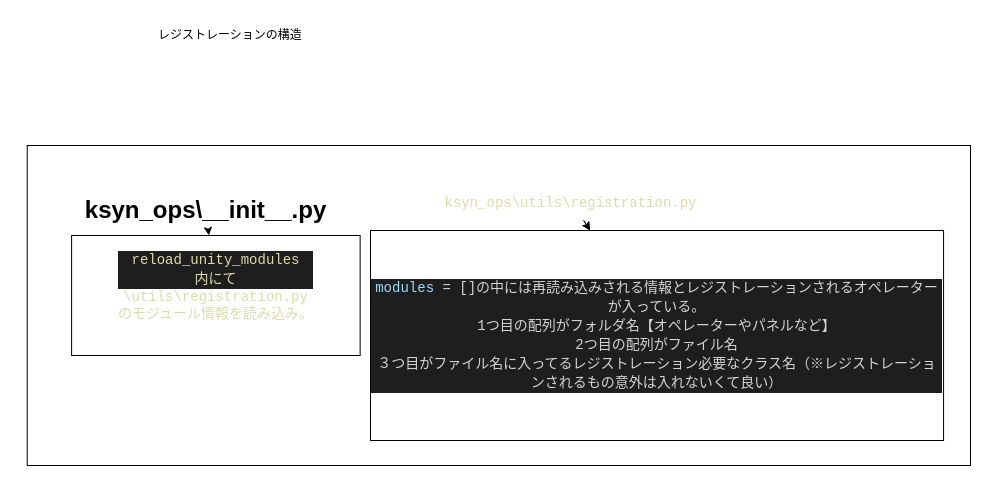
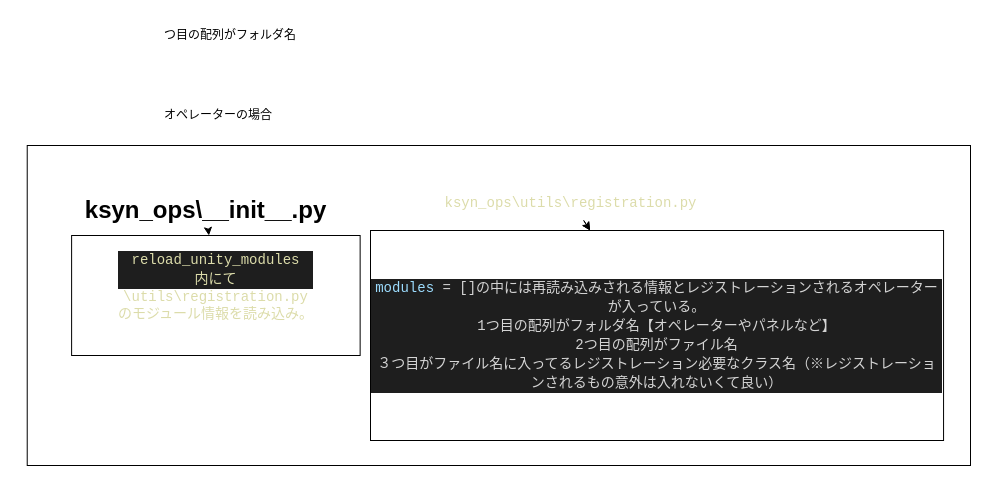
(231, 36) -> (231, 36)
none -> (218, 116)
